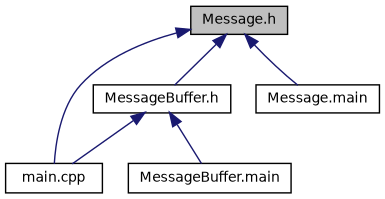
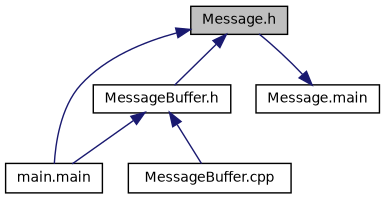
(275, 66) -> (281, 53)
(54, 178) -> (54, 178)
(210, 178) -> (210, 178)
